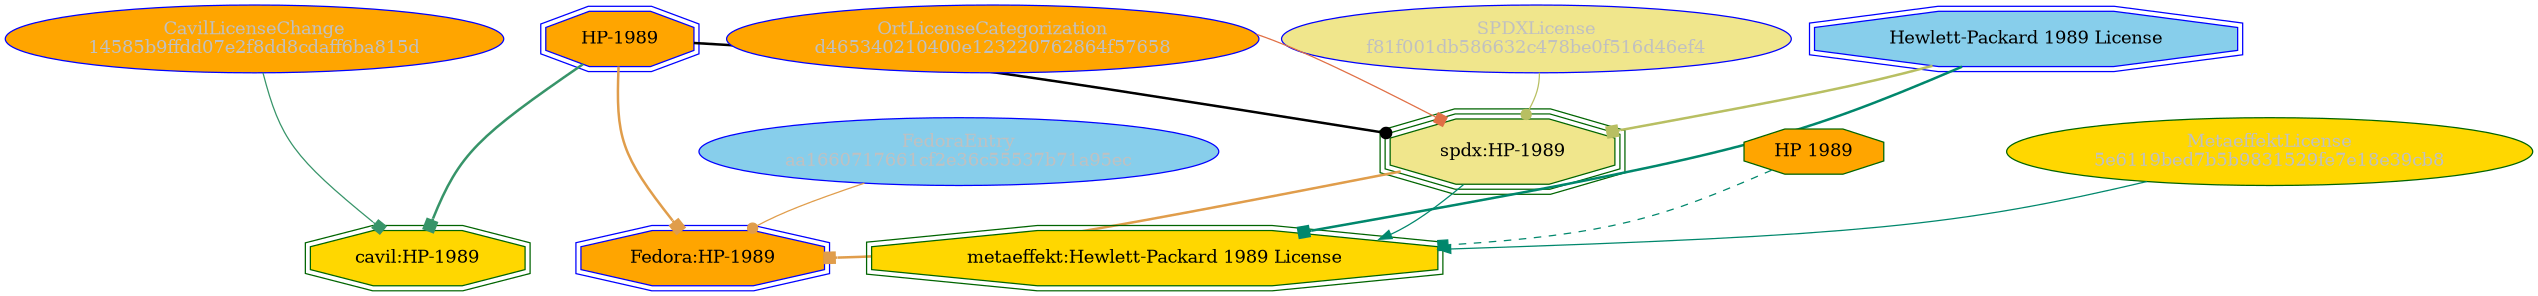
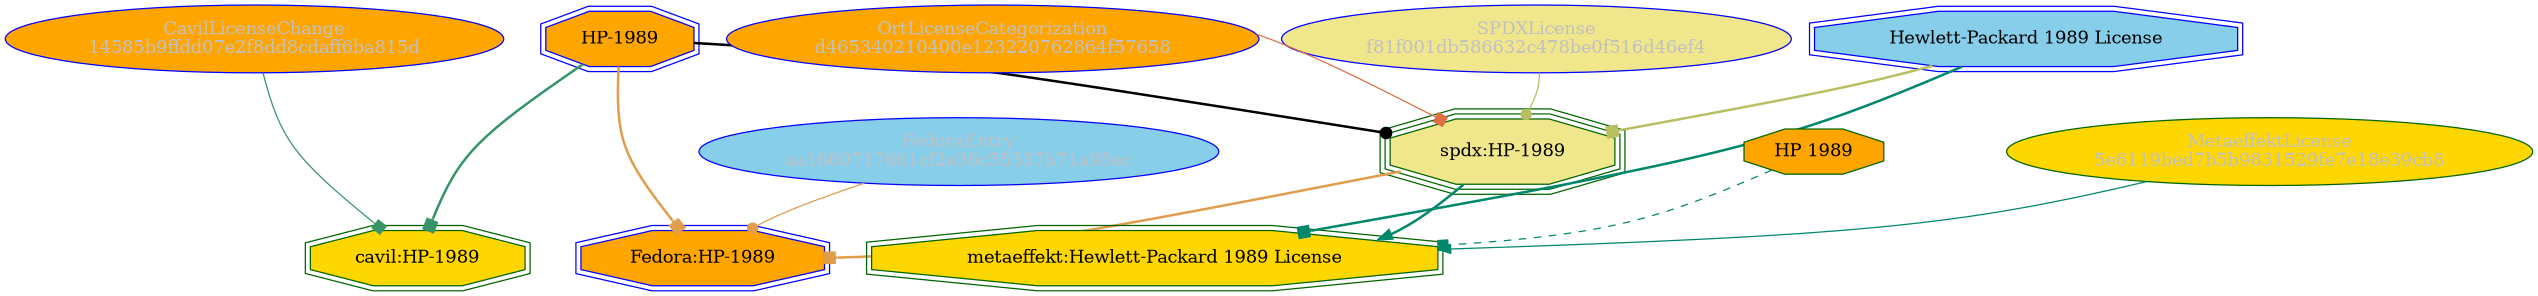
(1416, 220) -> (1416, 220)
